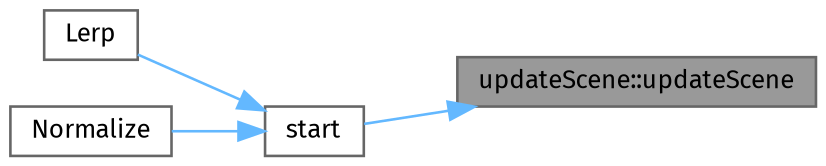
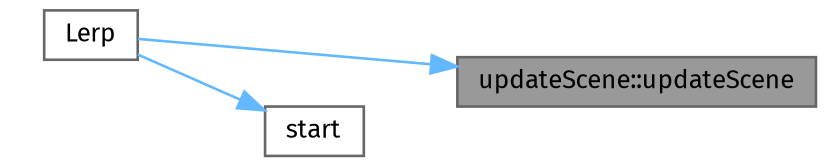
(406, 117) -> (284, 52)
(91, 131) -> none
